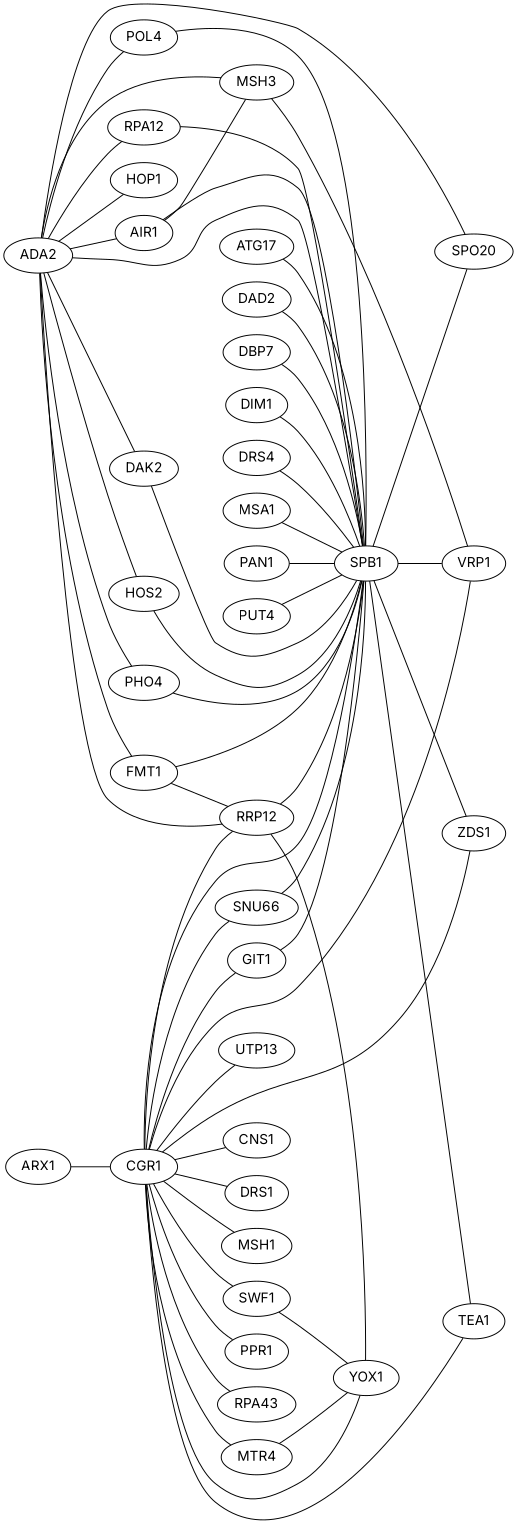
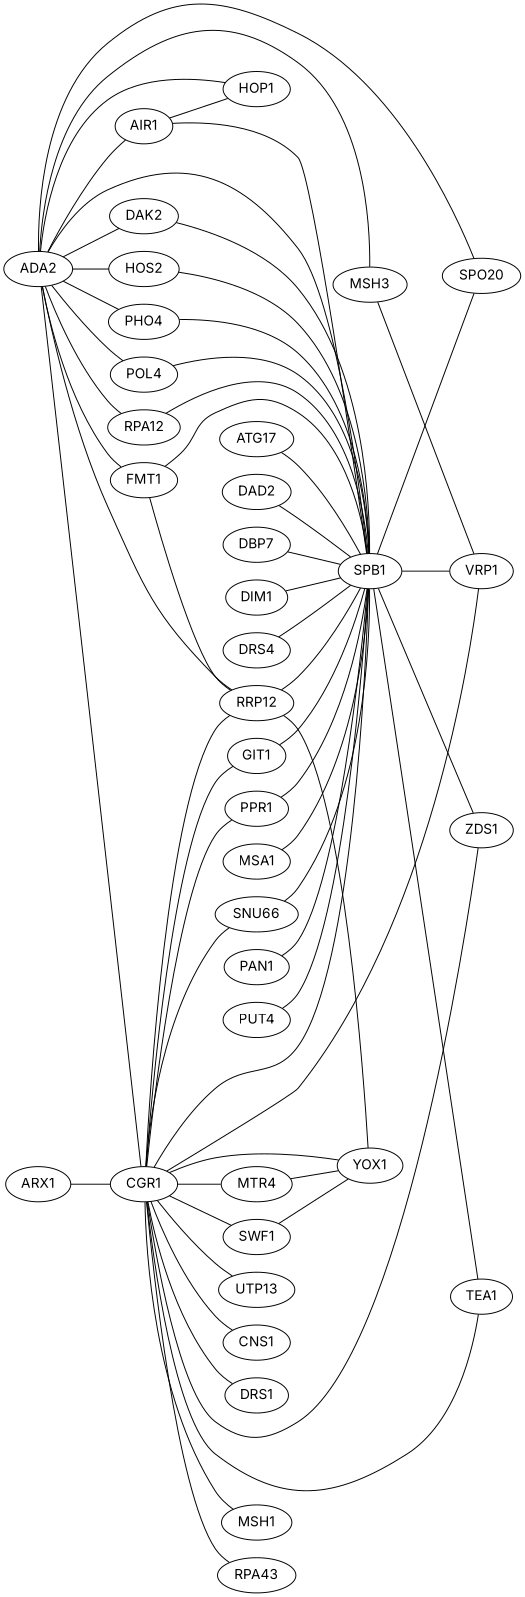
(208, 162) -> (199, 108)
none -> (341, 701)
none -> (91, 727)
